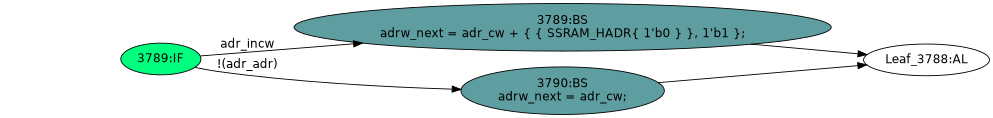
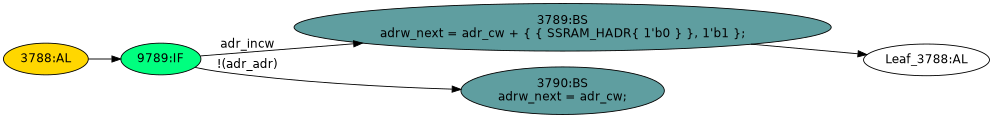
none -> (46, 59)
(161, 59) -> (161, 59)
(758, 74) -> none
